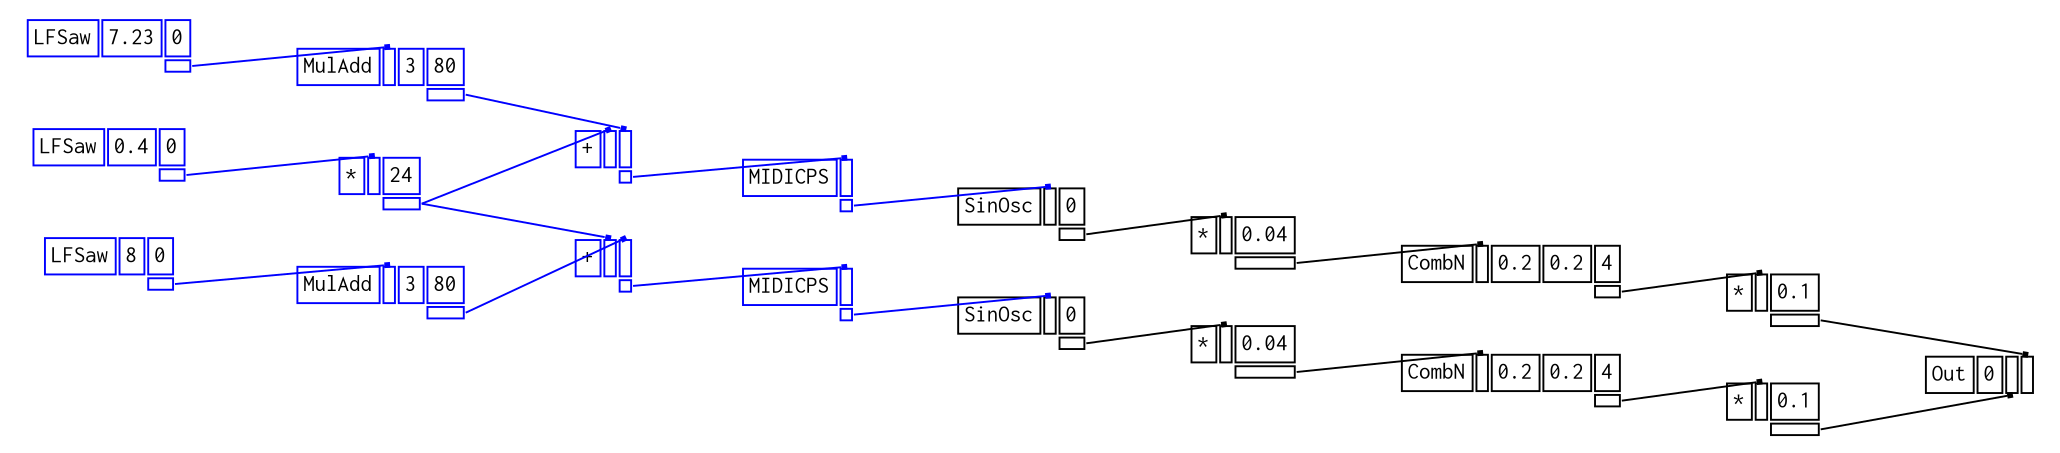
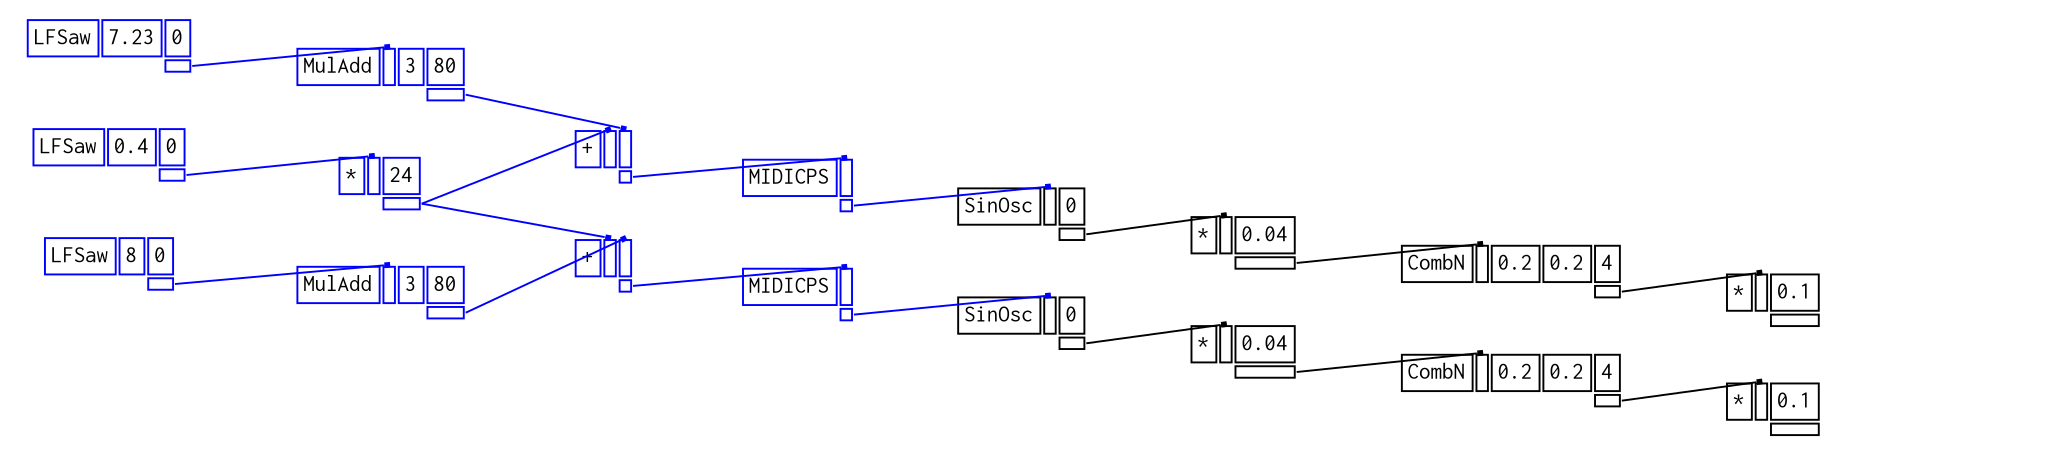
(1979, 374) -> none
